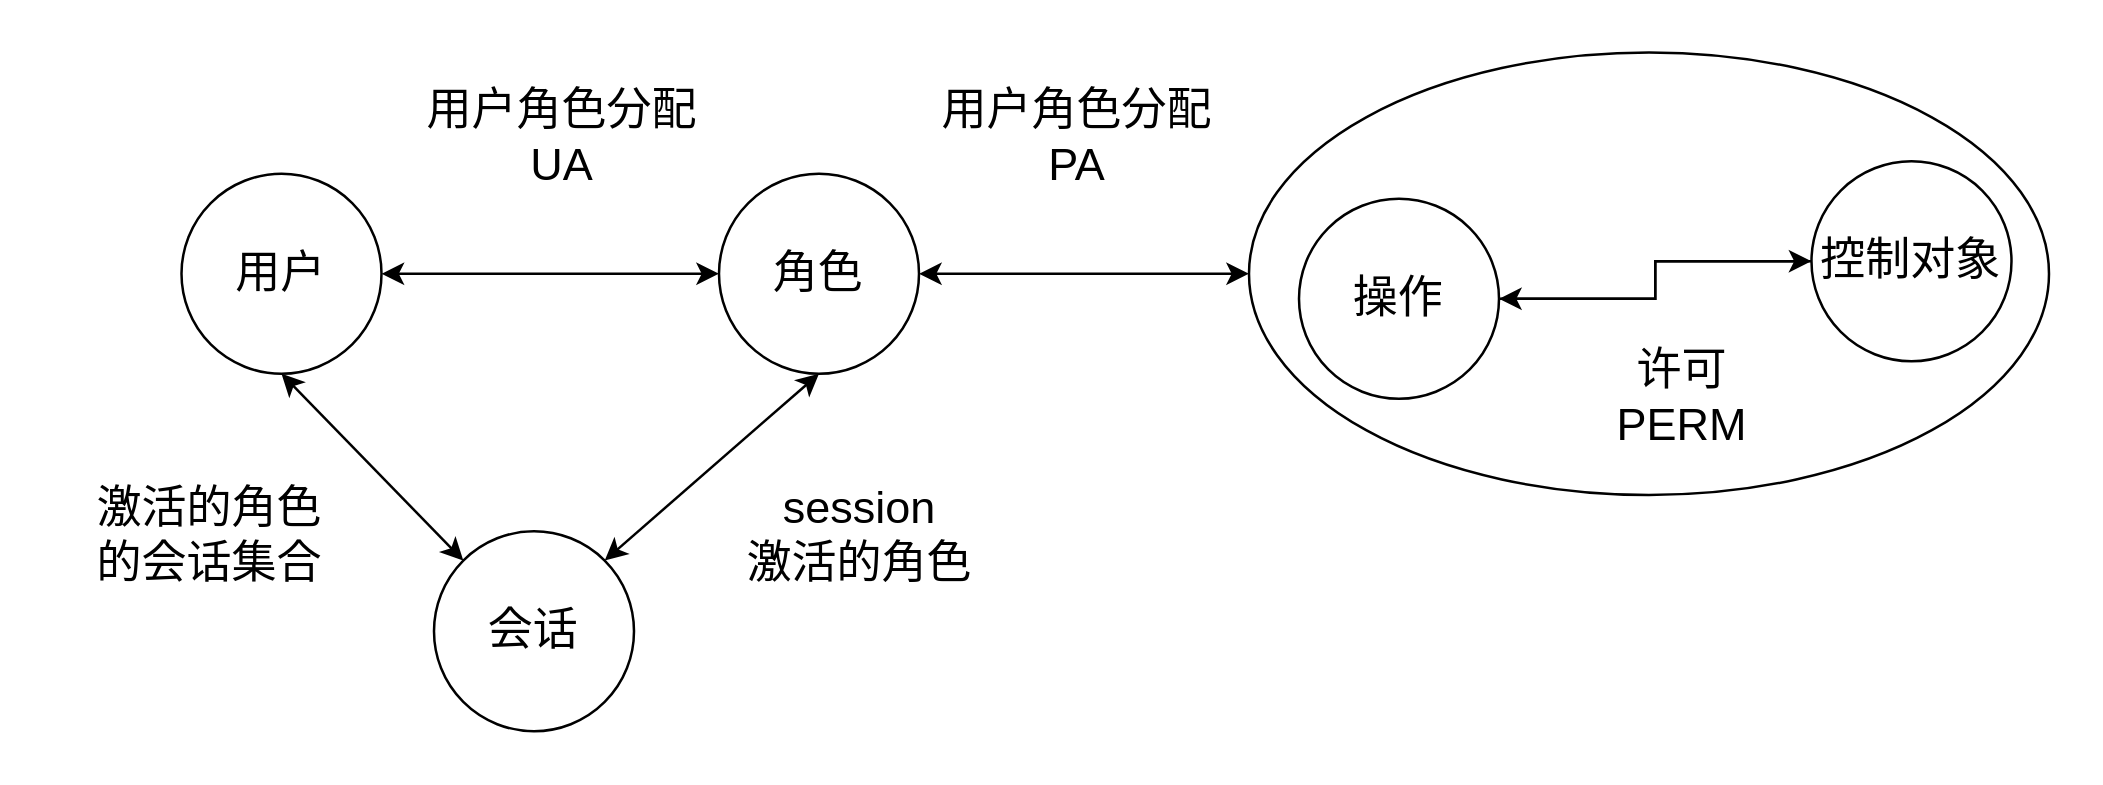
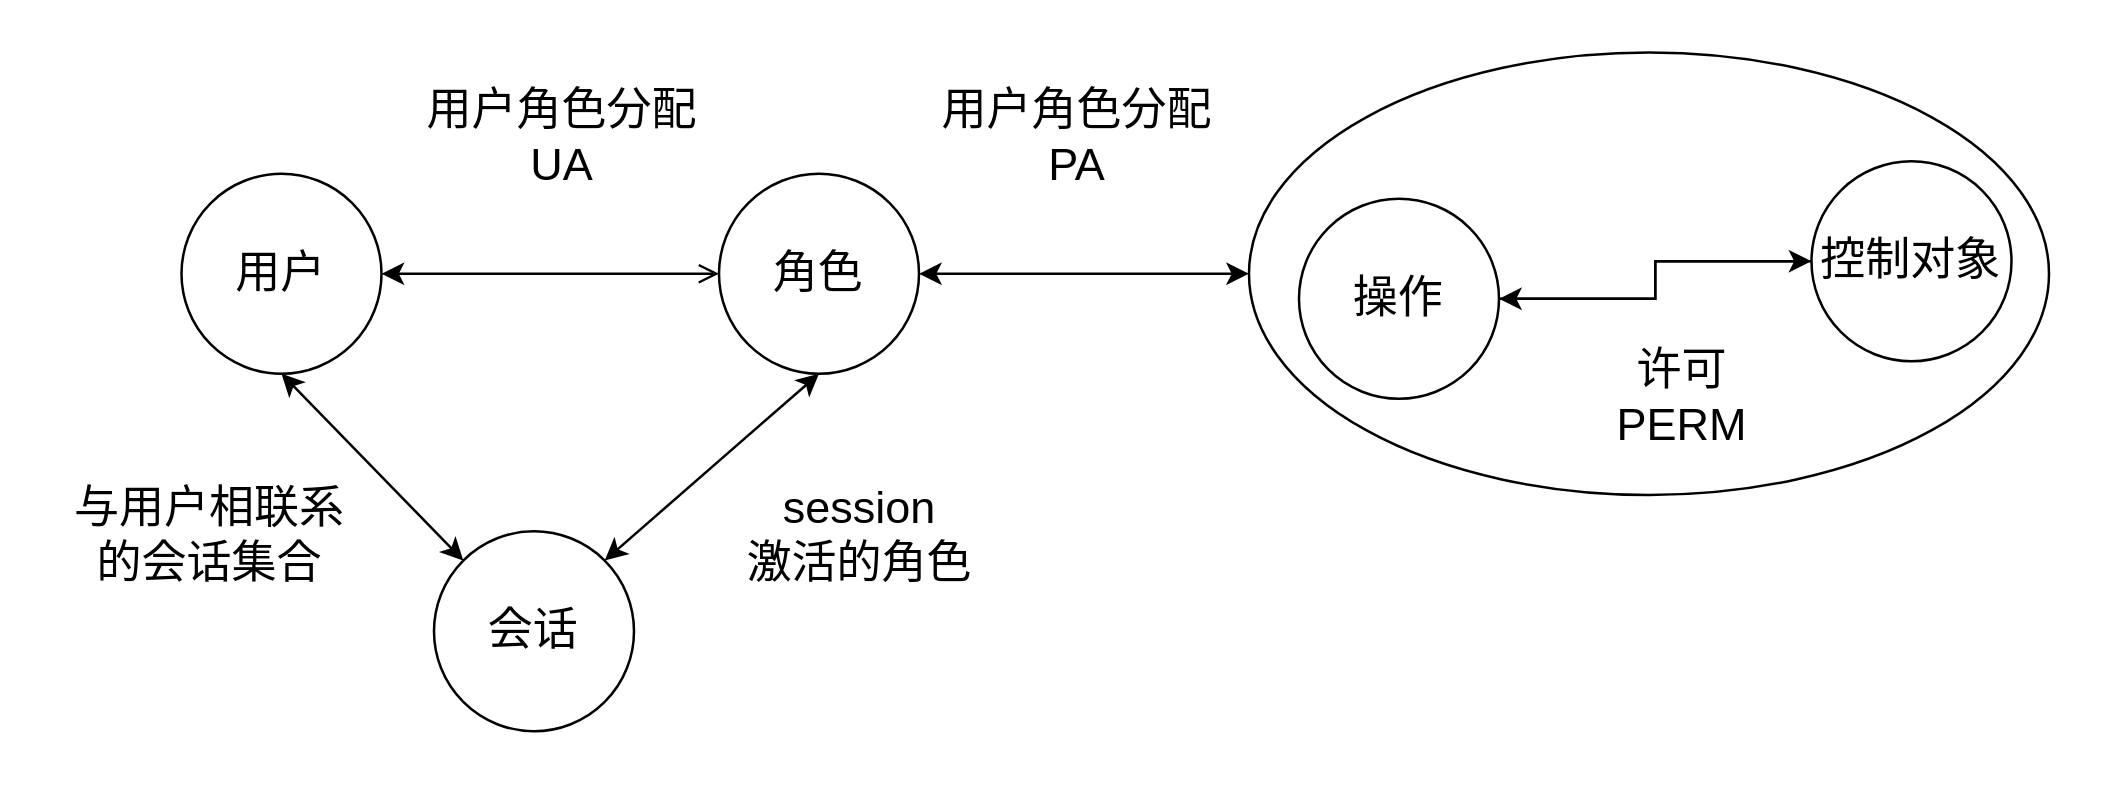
(700, 274) -> (704, 274)
(210, 536) -> (210, 536)
